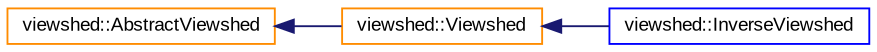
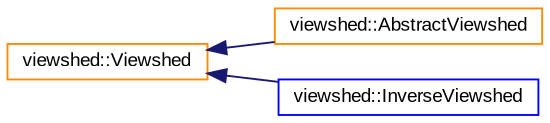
(318, 26) -> (251, 45)
